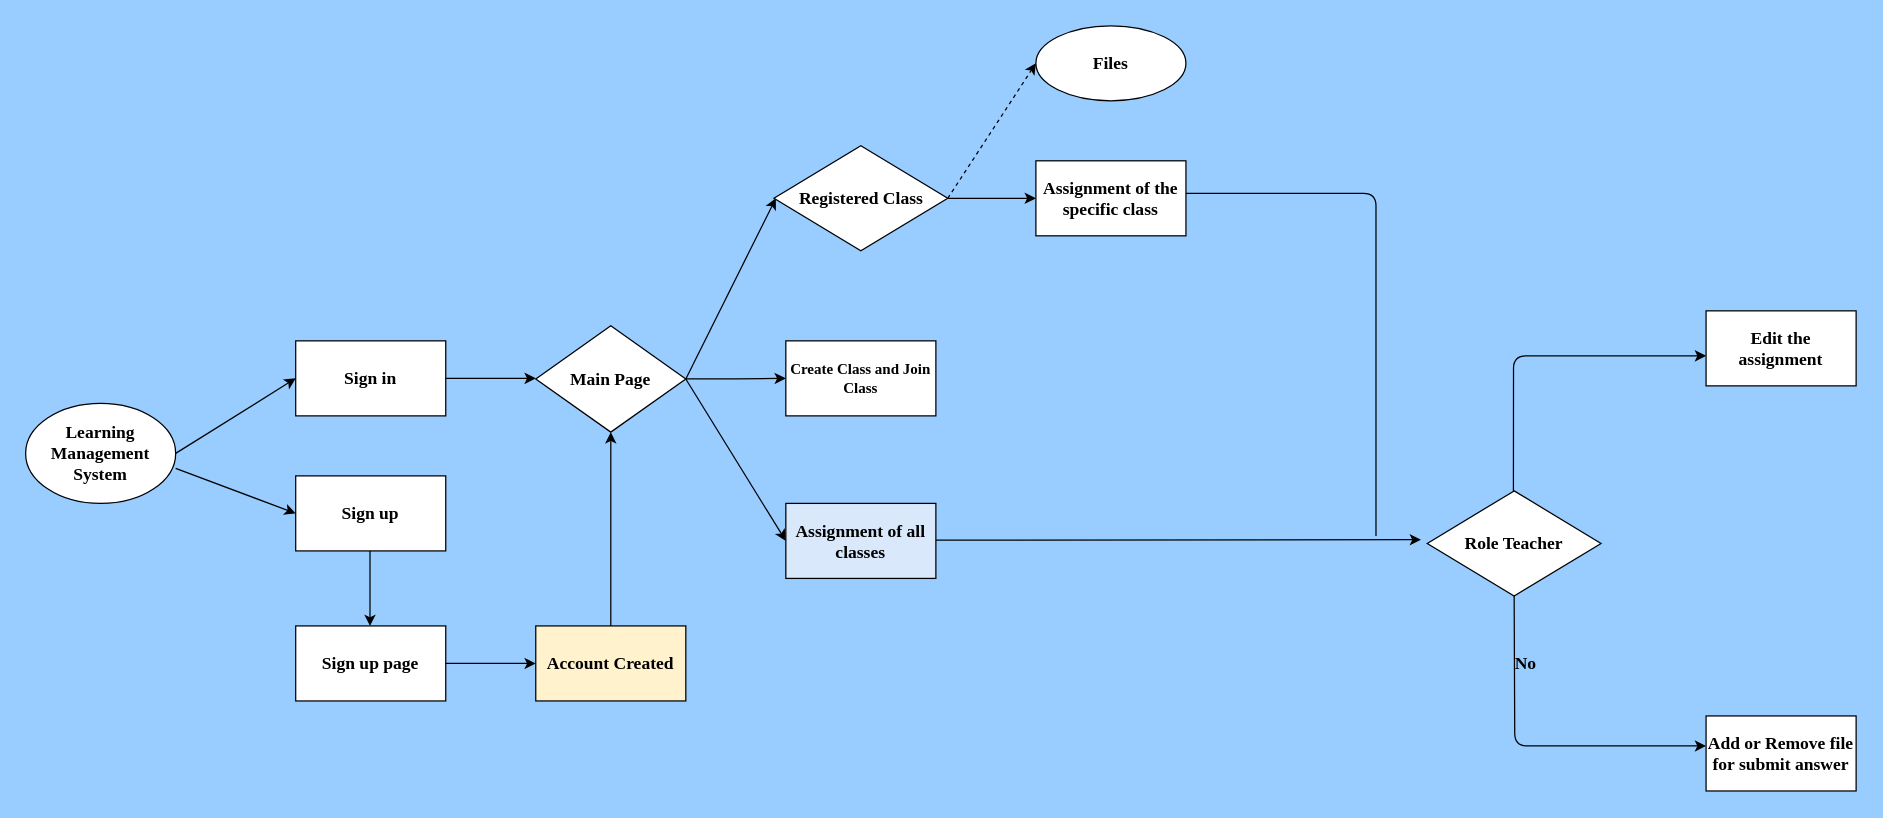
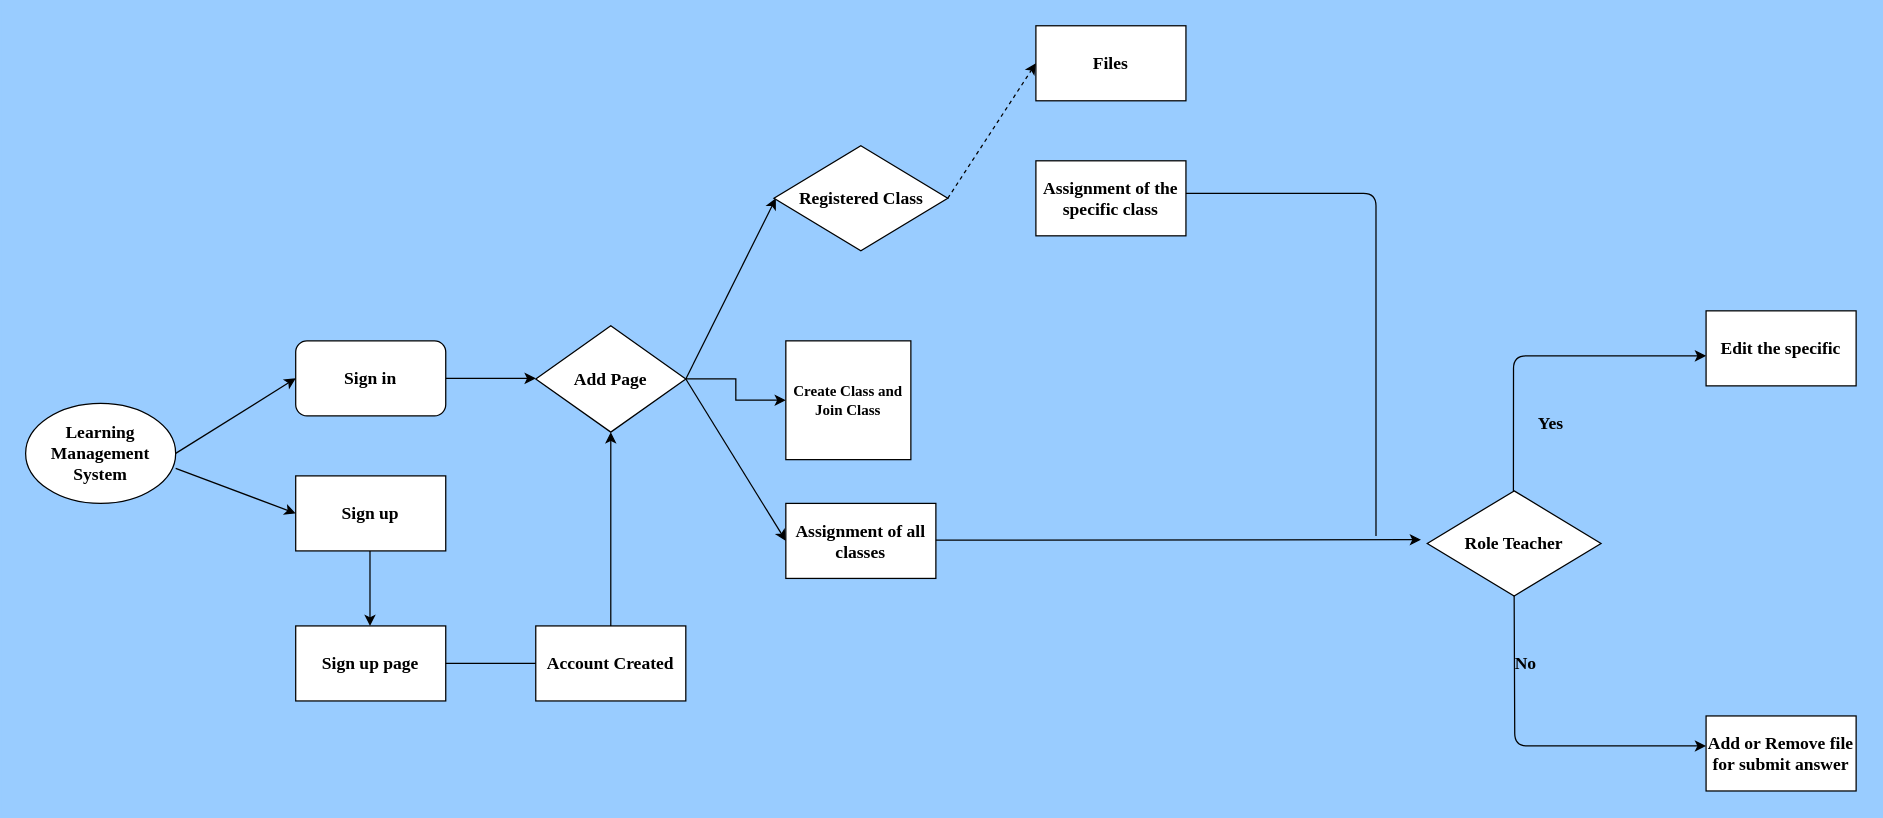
(1111, 63) -> (1111, 63)
(989, 198) -> none
(1781, 348) -> (1781, 348)
(371, 378) -> (371, 378)
(861, 378) -> (848, 400)
(611, 379) -> (611, 379)
none -> (1551, 423)
(861, 541) -> (861, 541)
(526, 663) -> (529, 663)
(611, 663) -> (611, 663)
